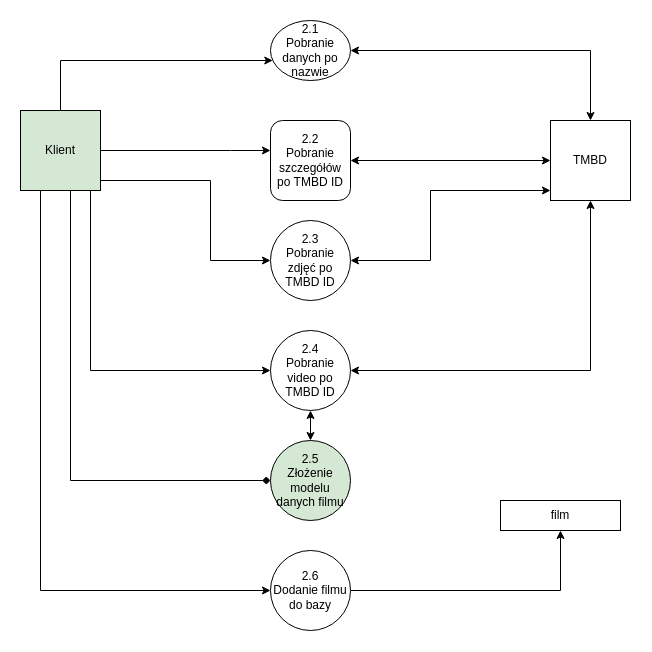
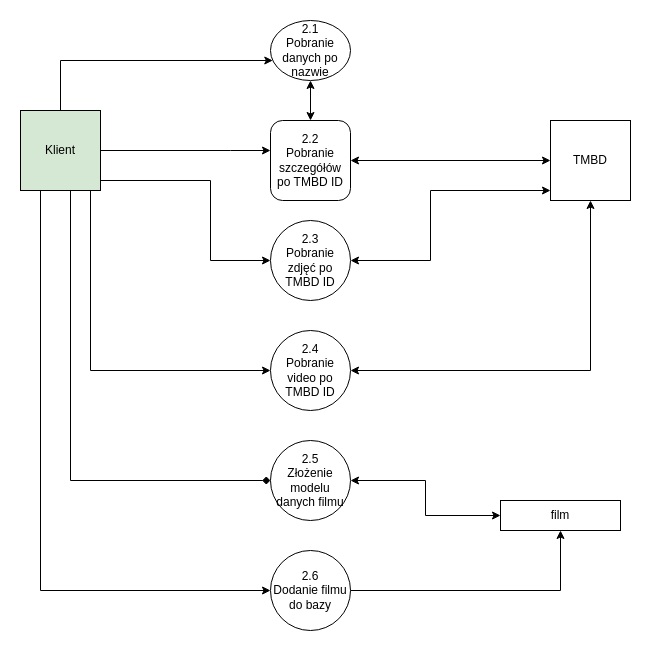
(505, 51) -> (311, 100)
(311, 426) -> (426, 498)
(311, 481) -> (311, 481)
